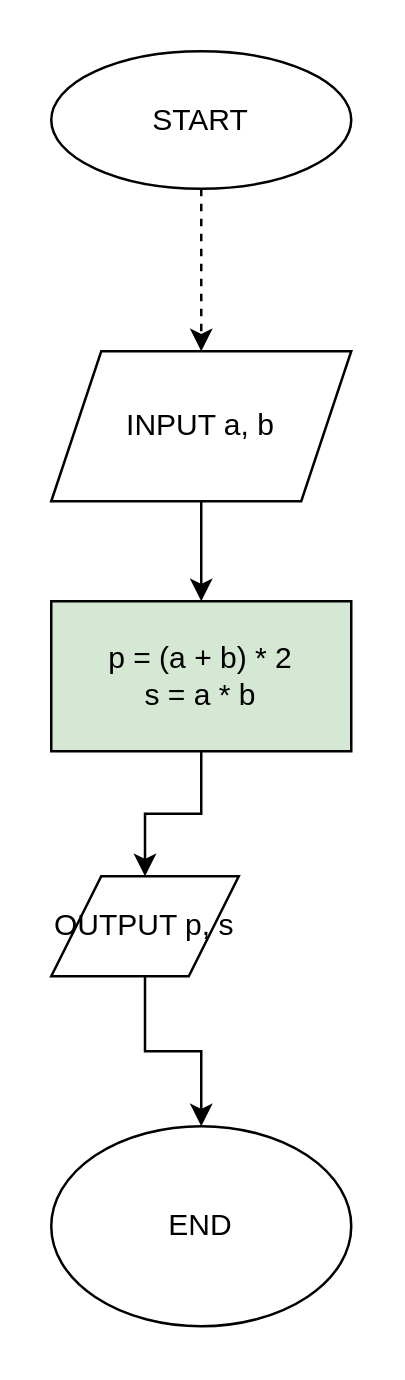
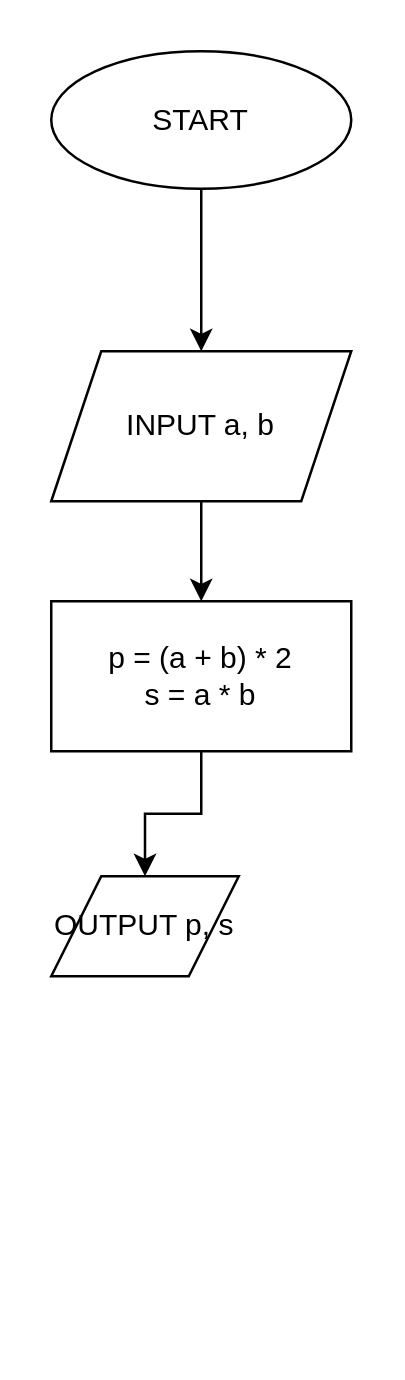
(201, 264) -> (201, 264)
(201, 676) -> (201, 676)
(165, 1051) -> none
(201, 1226) -> none
